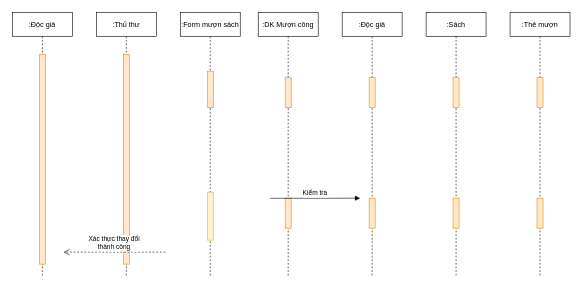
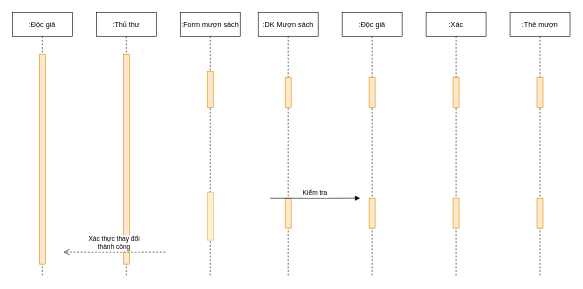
(288, 25) -> (288, 25)
(456, 25) -> (456, 25)
